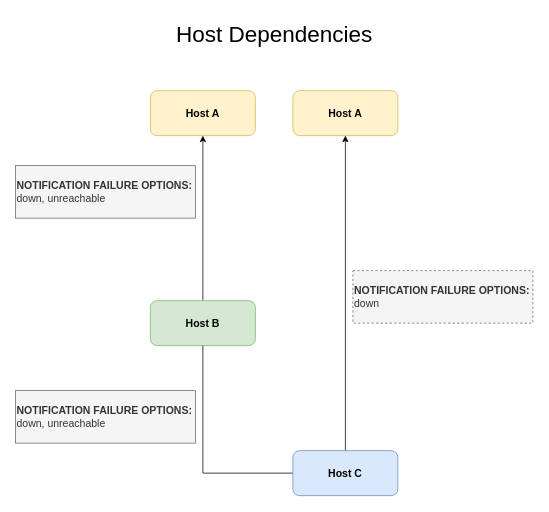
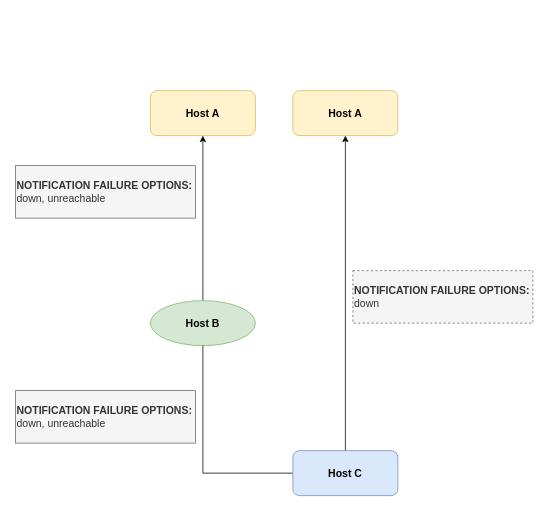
(274, 34) -> none
(203, 323) -> (203, 323)
